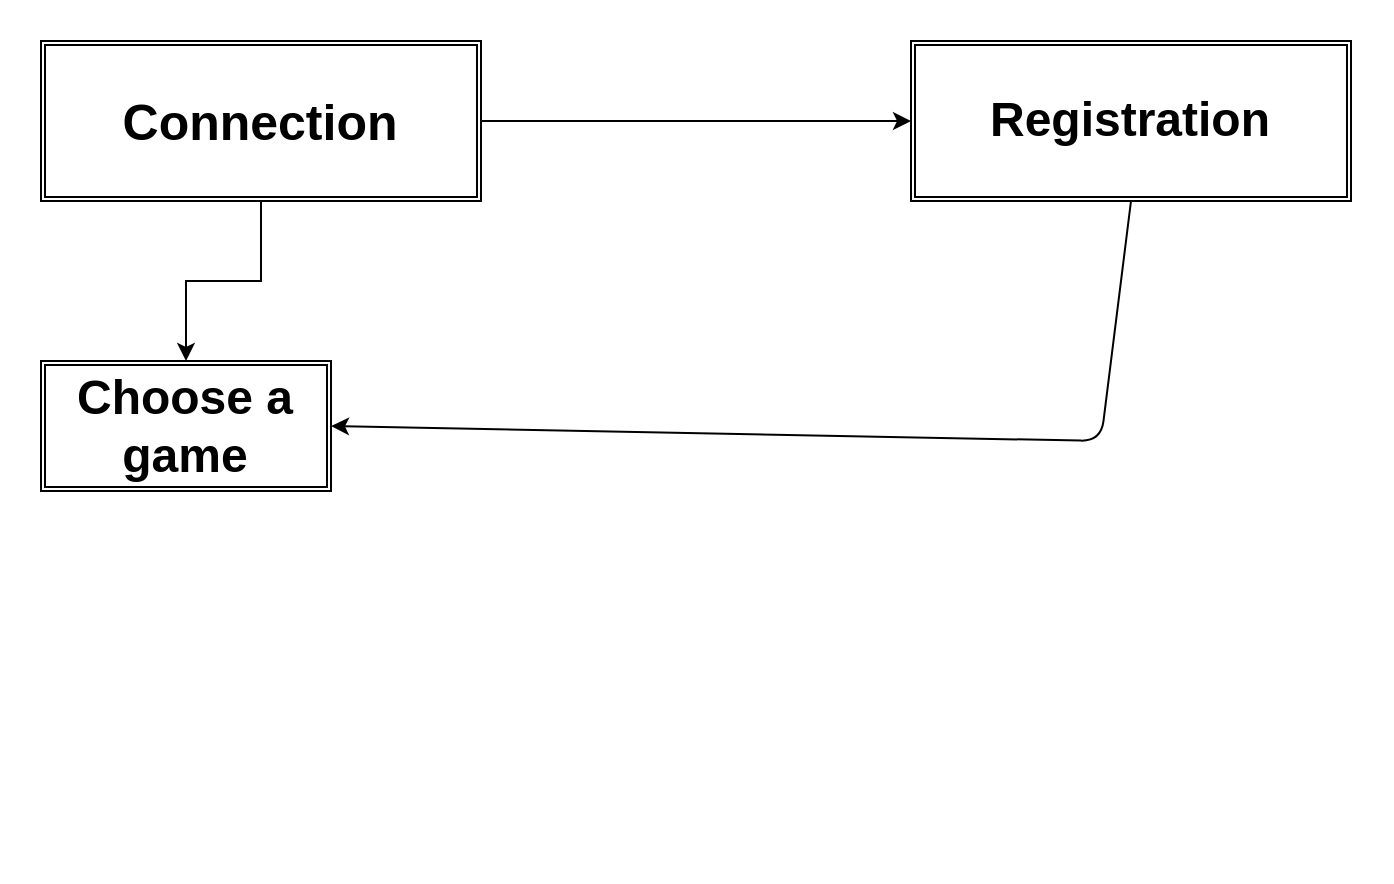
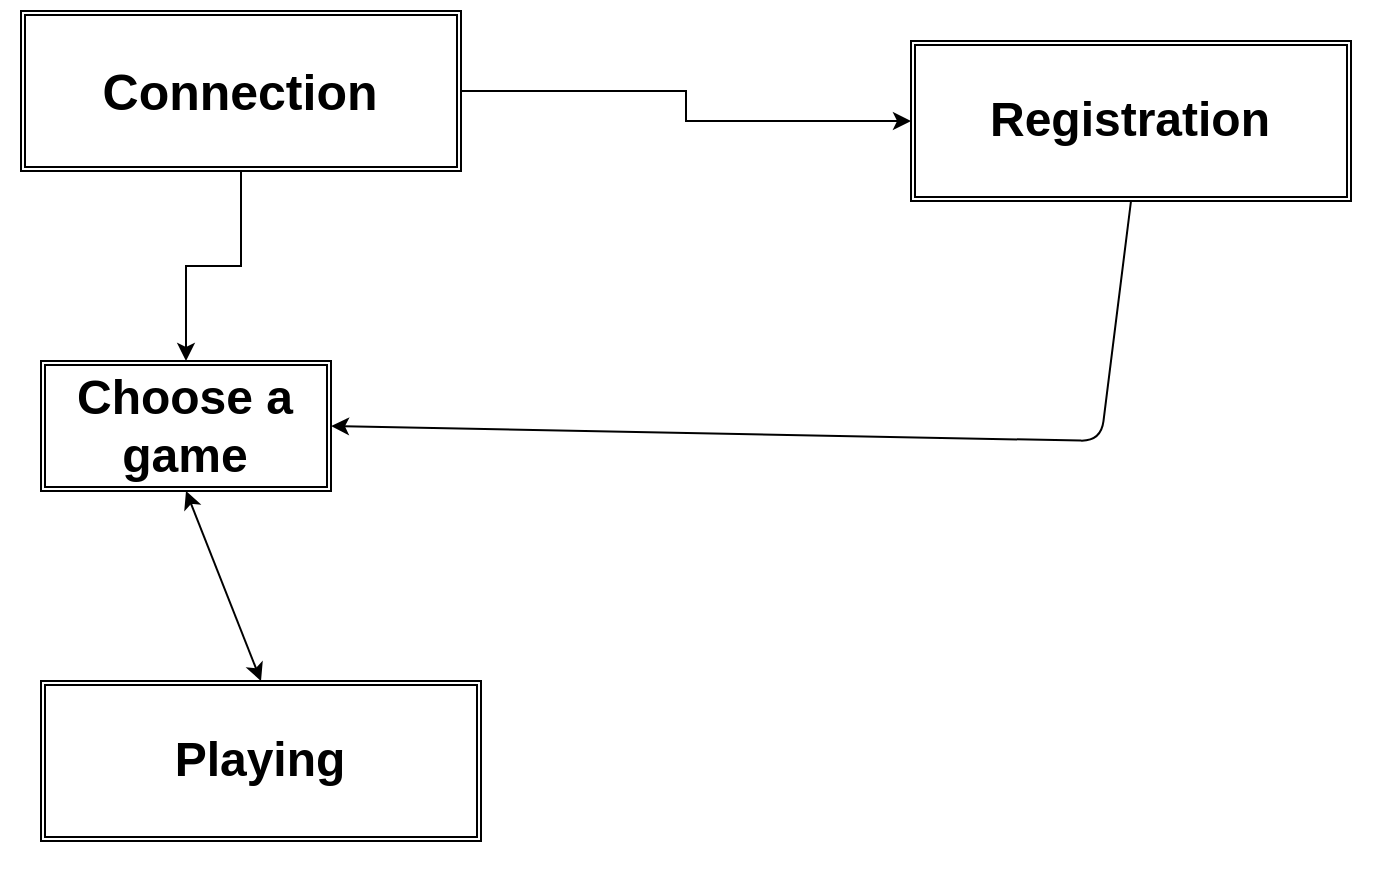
(261, 121) -> (241, 91)
none -> (224, 586)
none -> (261, 761)
